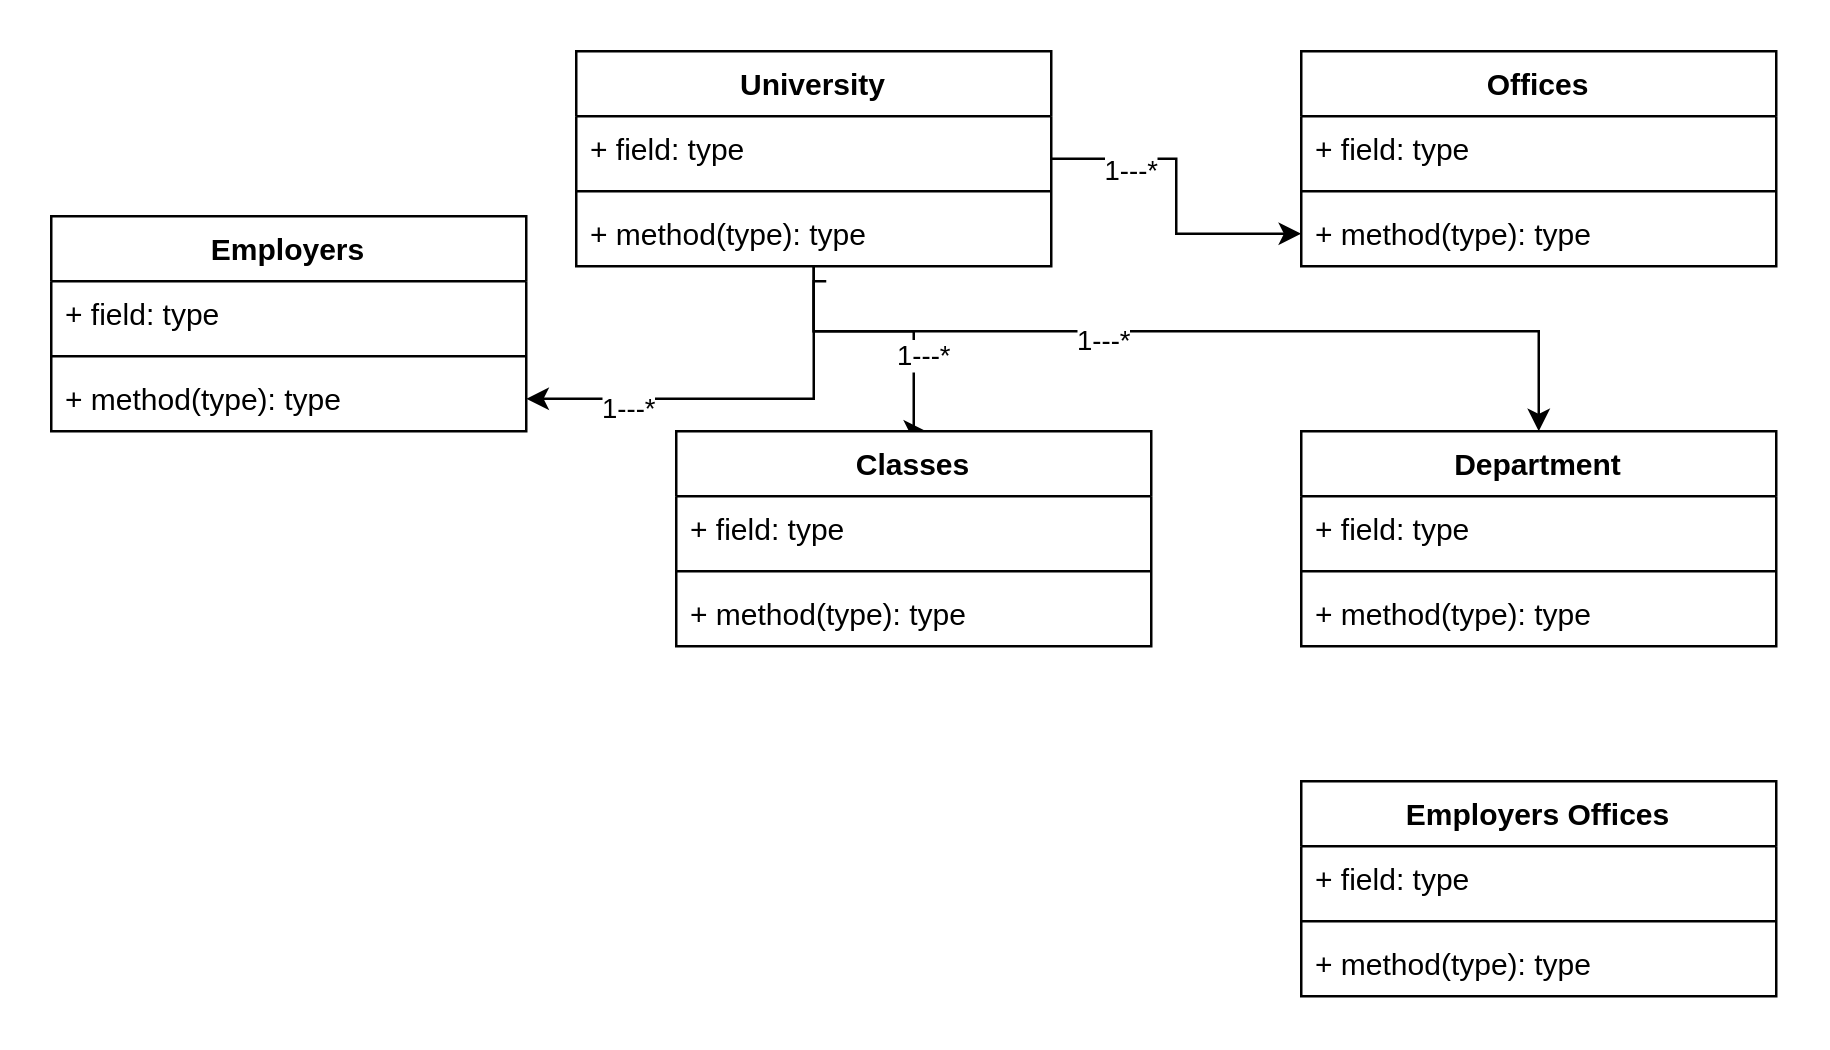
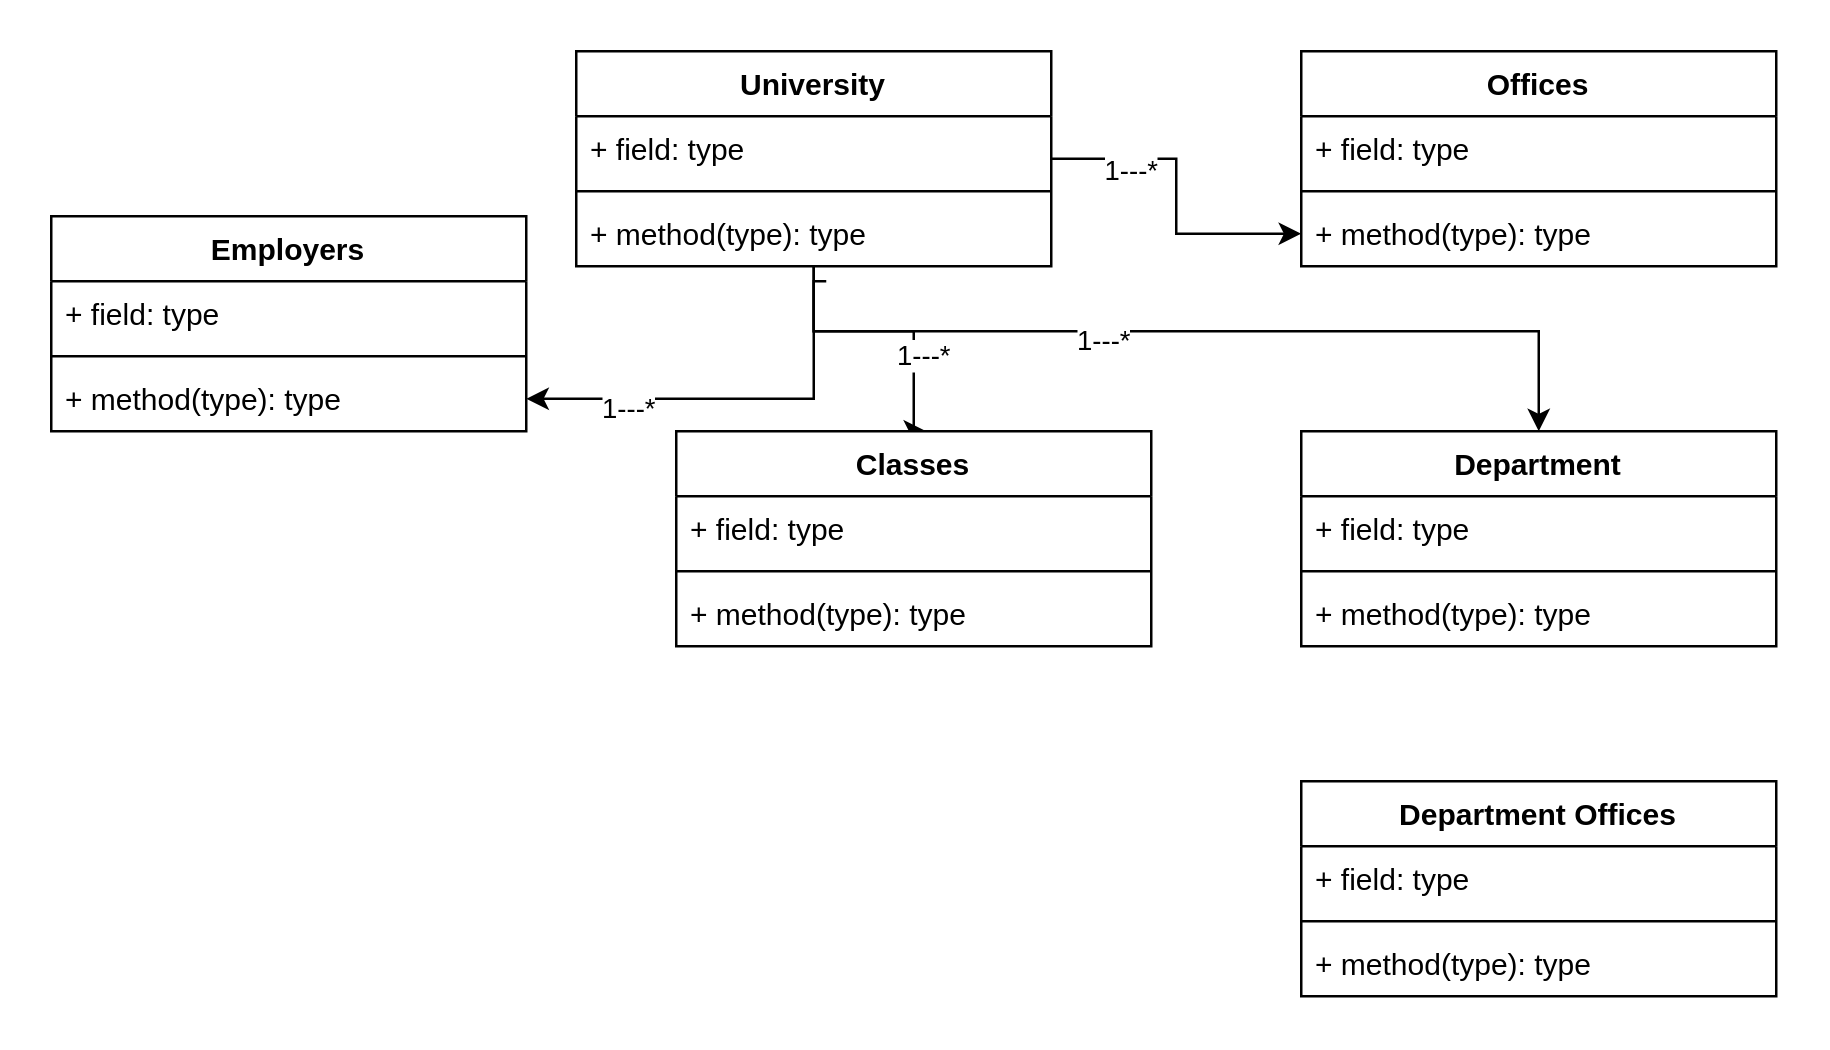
(1539, 817) -> (1539, 817)
